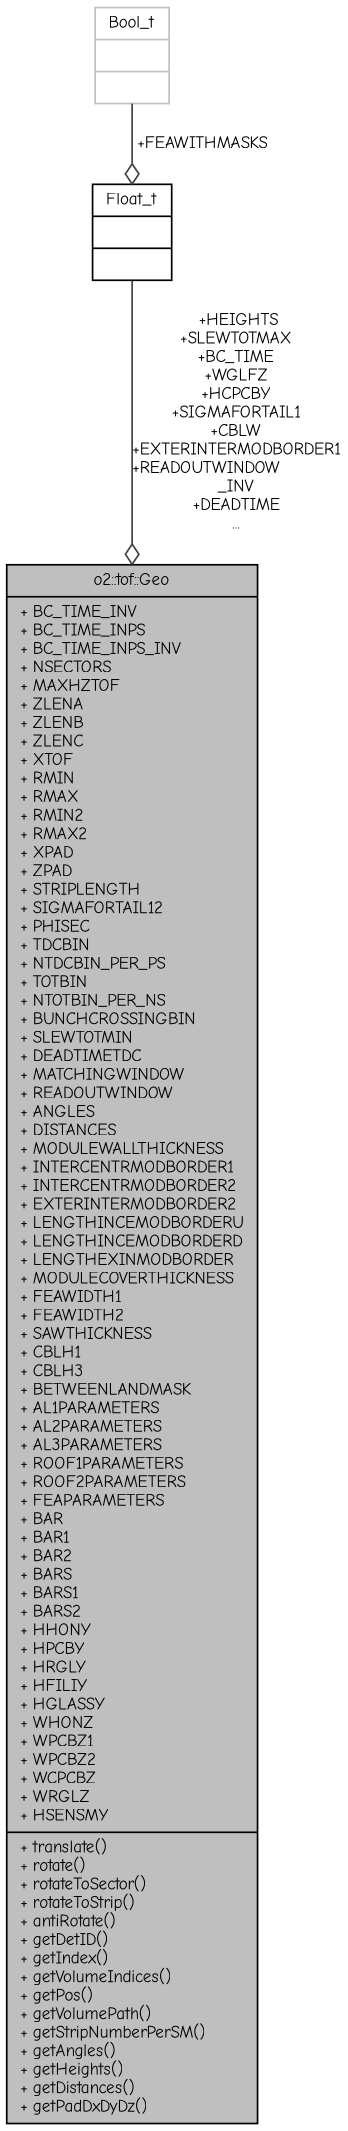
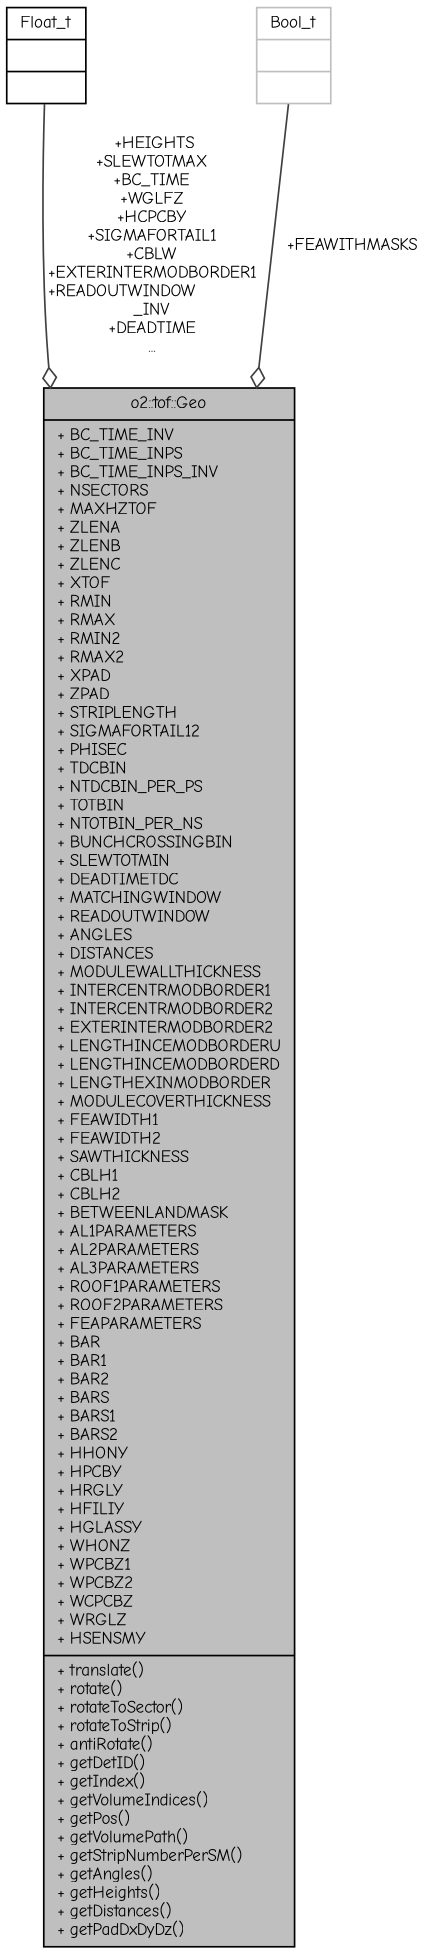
(132, 133) -> (274, 236)
(52, 1371) -> (89, 1194)
